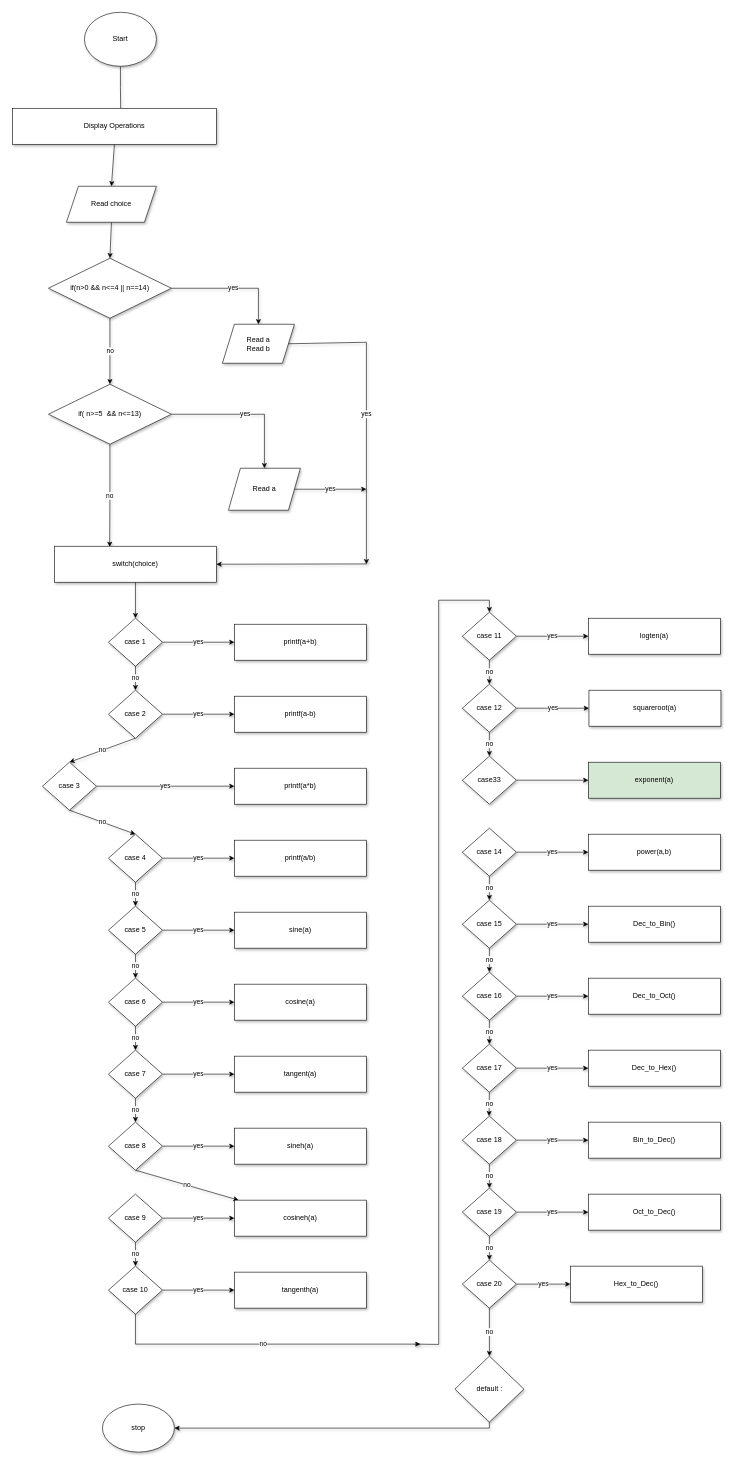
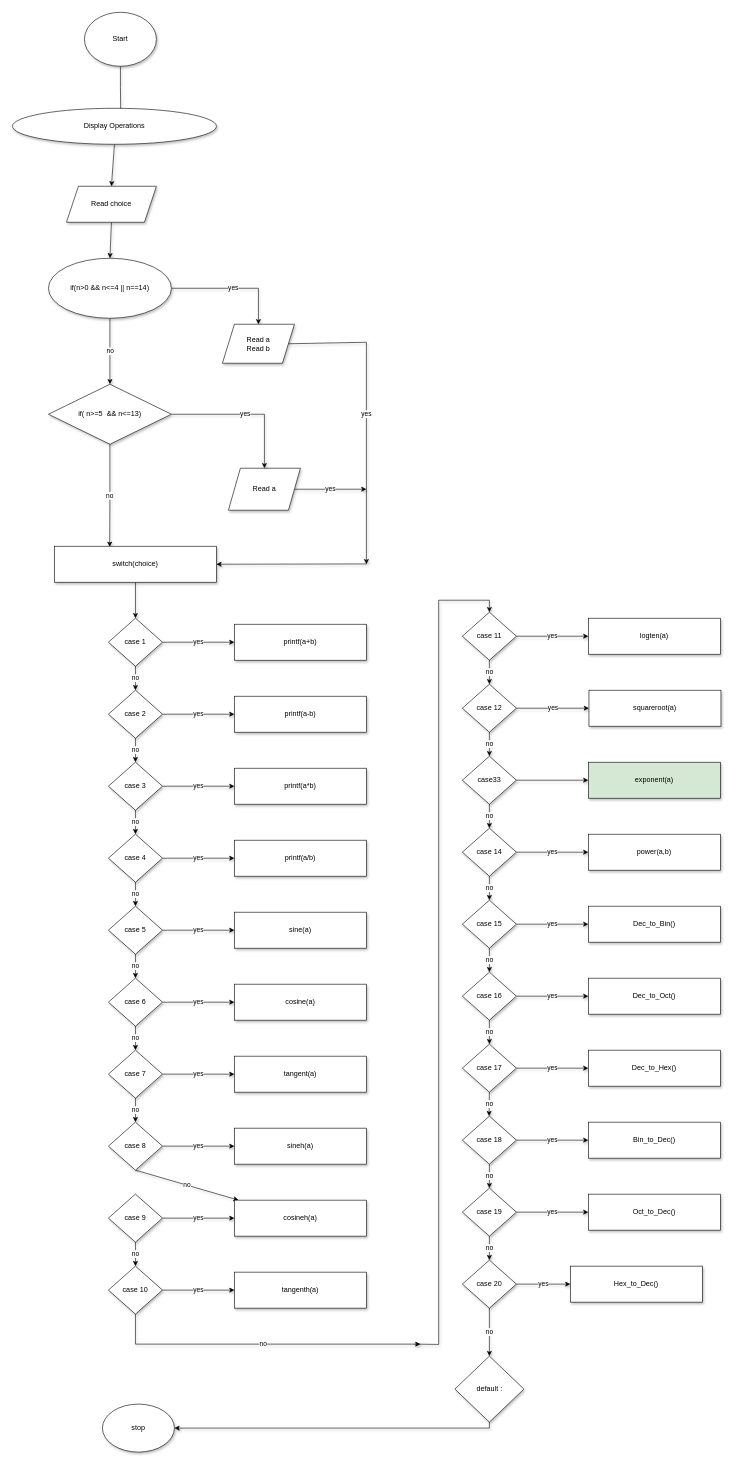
(114, 126) -> (114, 126)
(110, 288) -> (110, 288)
(69, 786) -> (135, 786)
none -> (489, 814)
